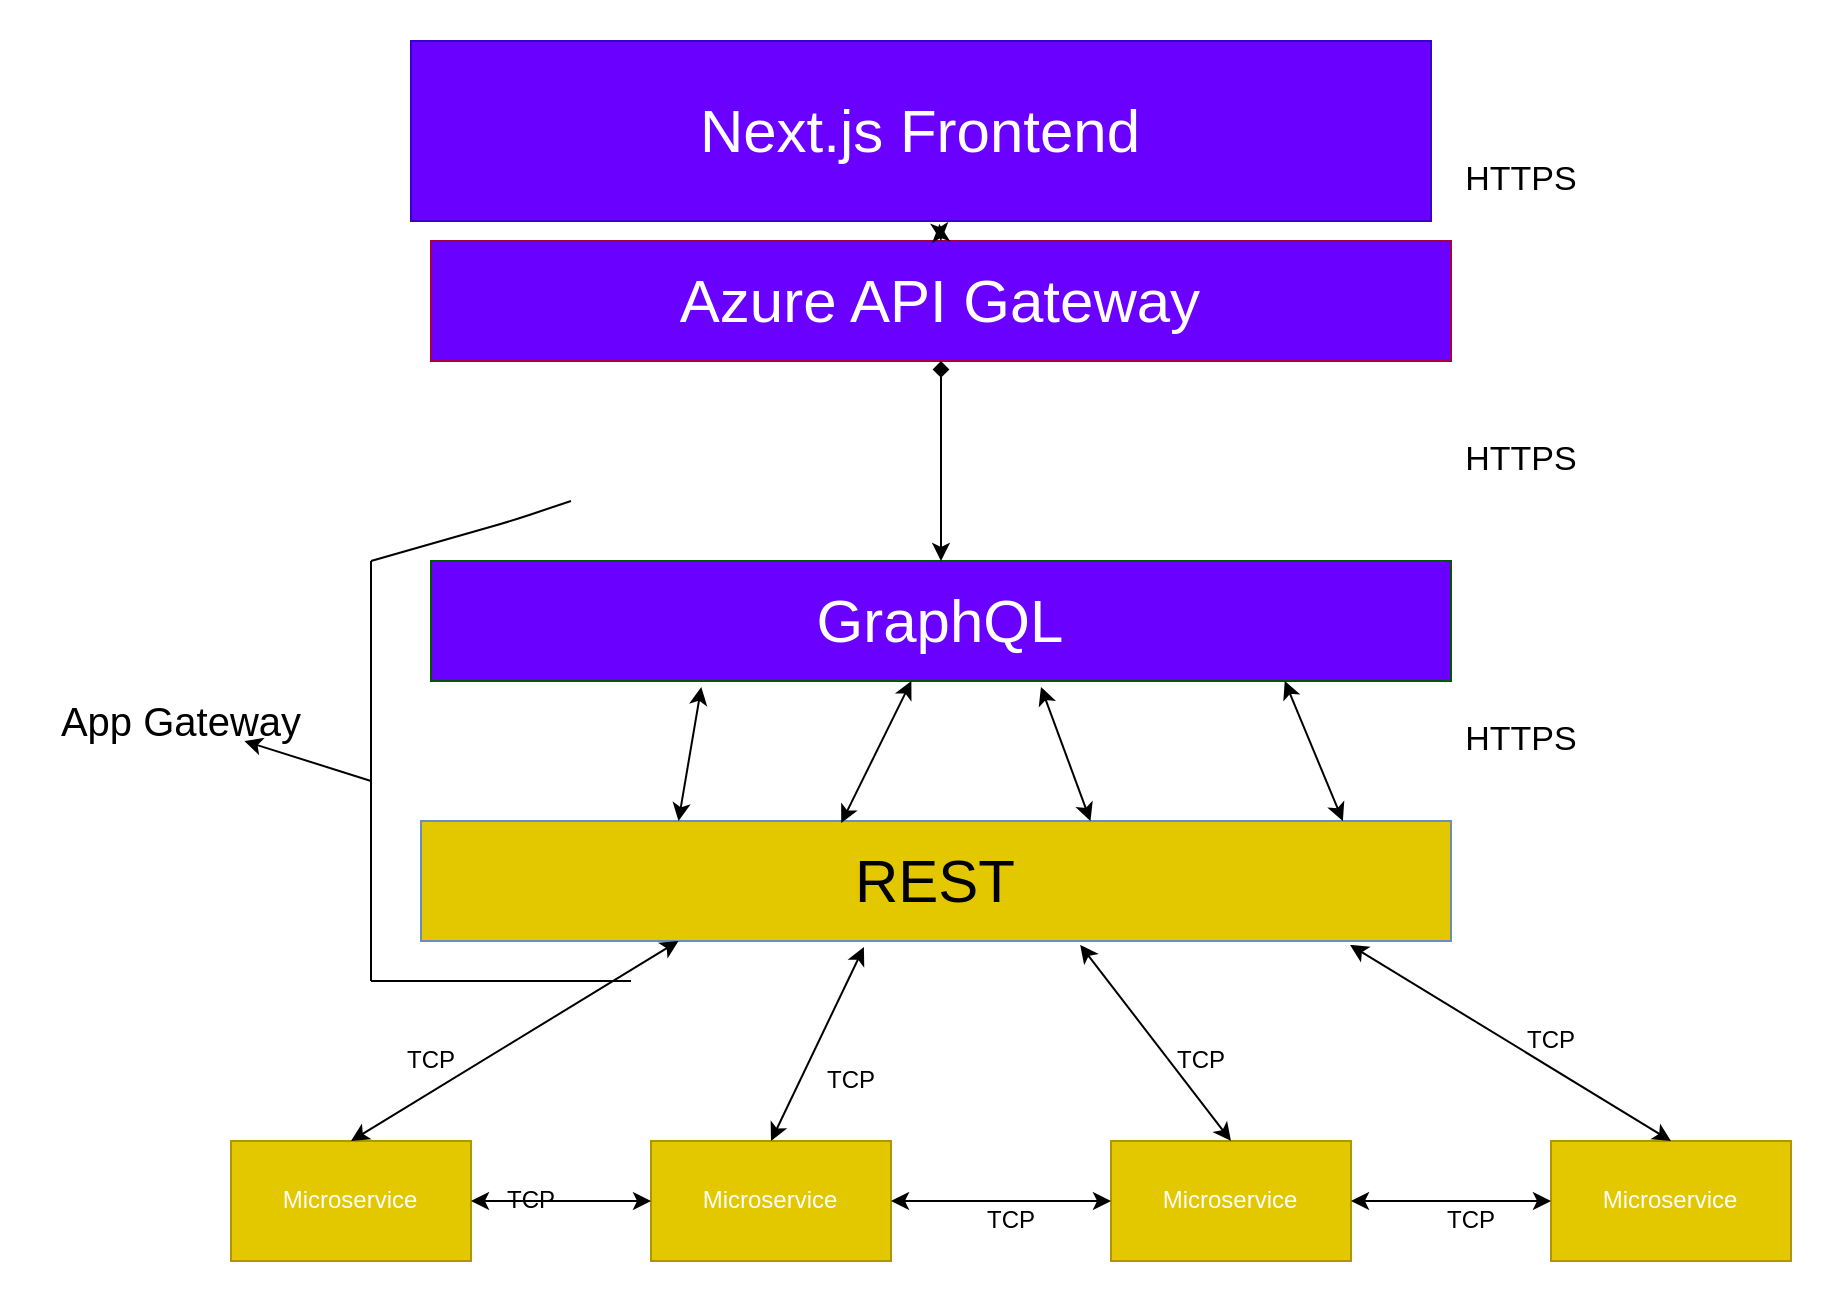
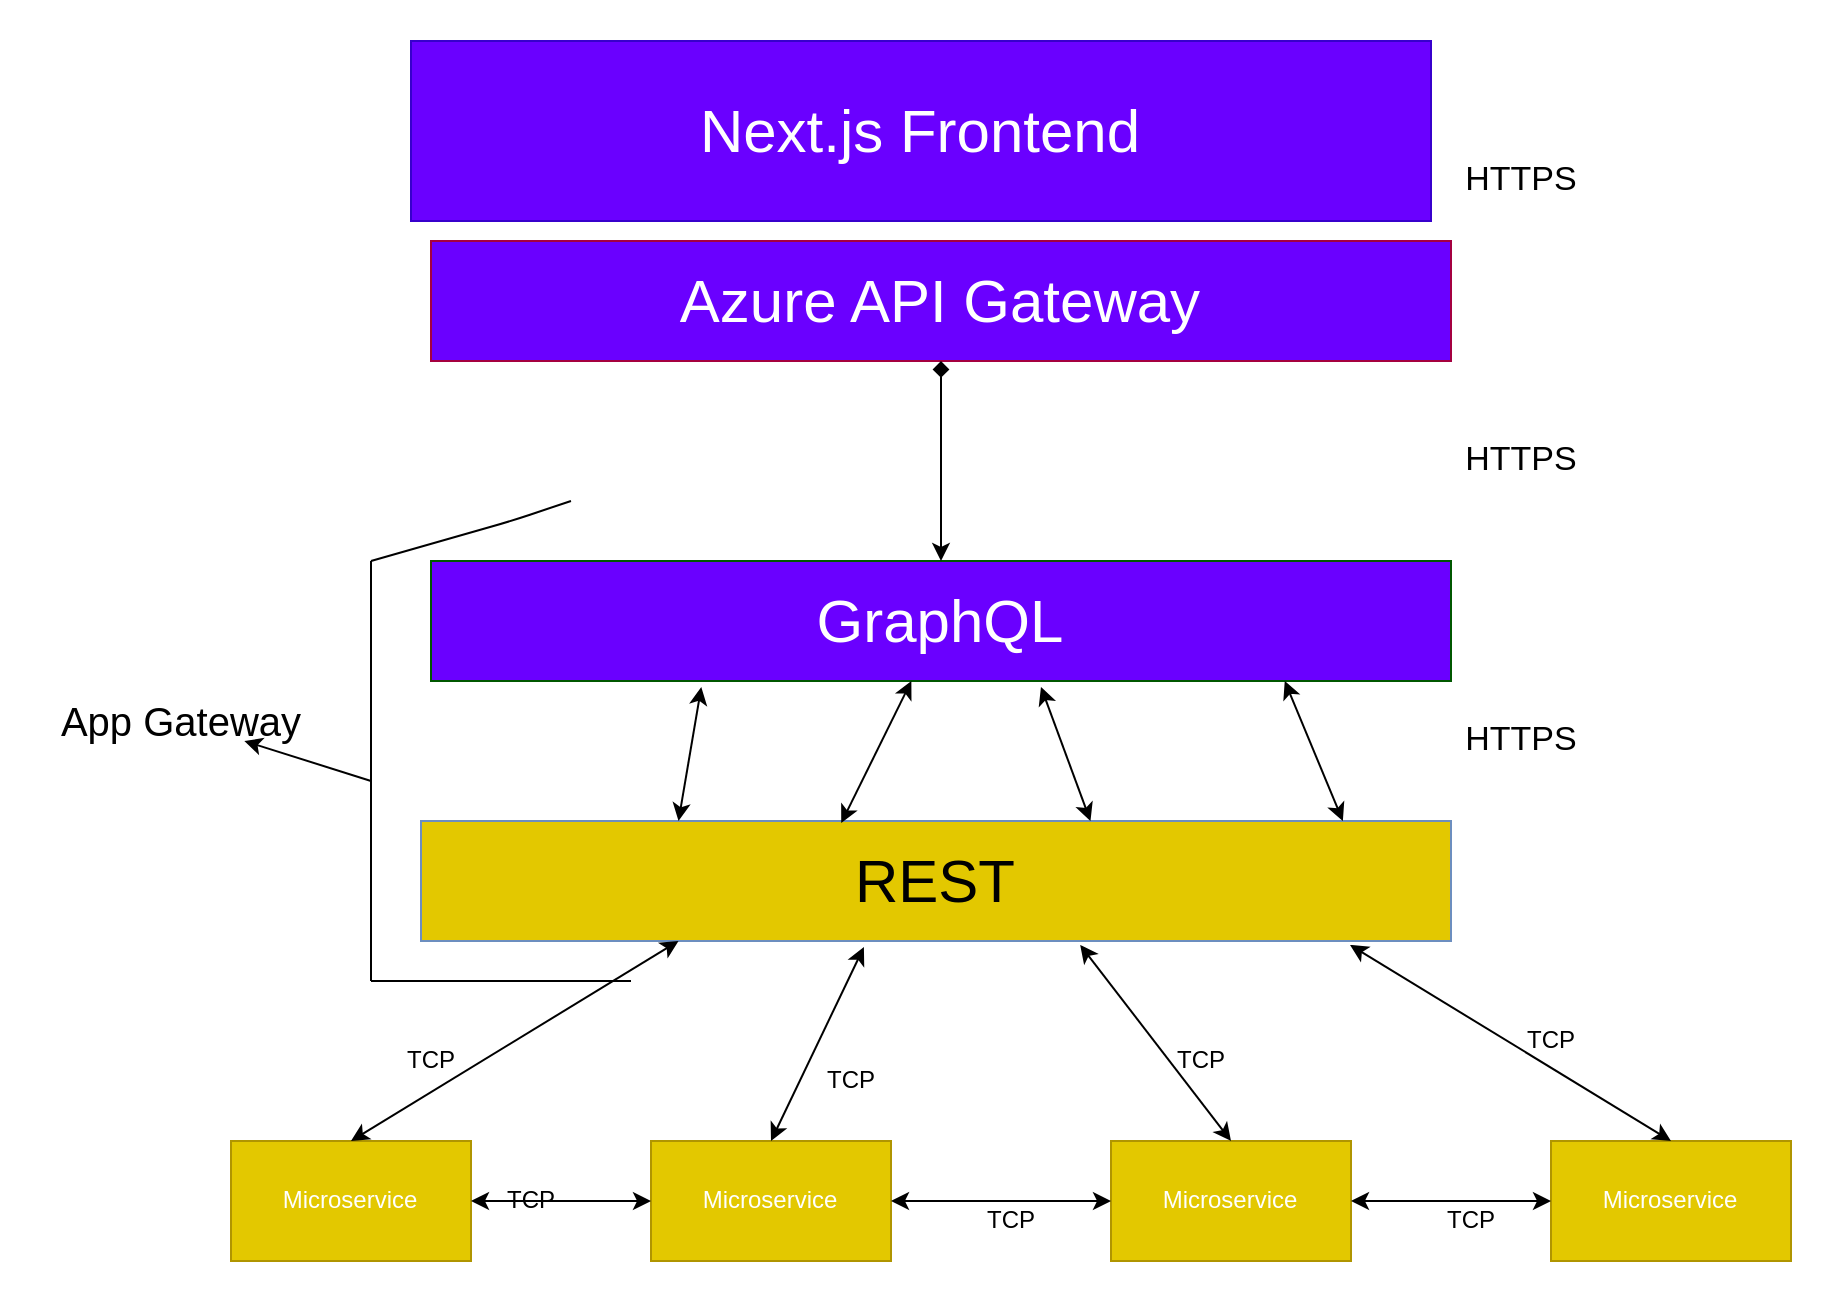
(940, 233) -> none
